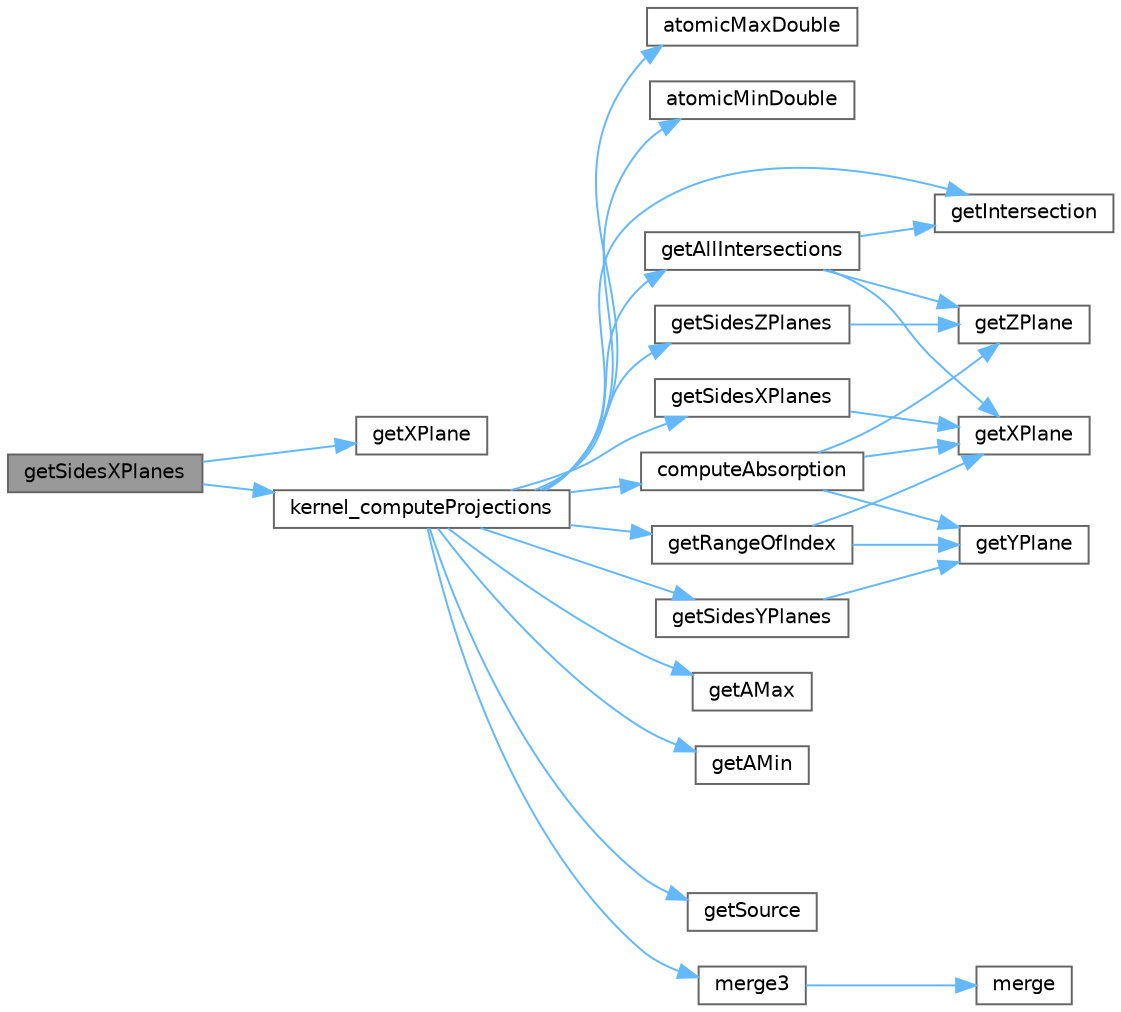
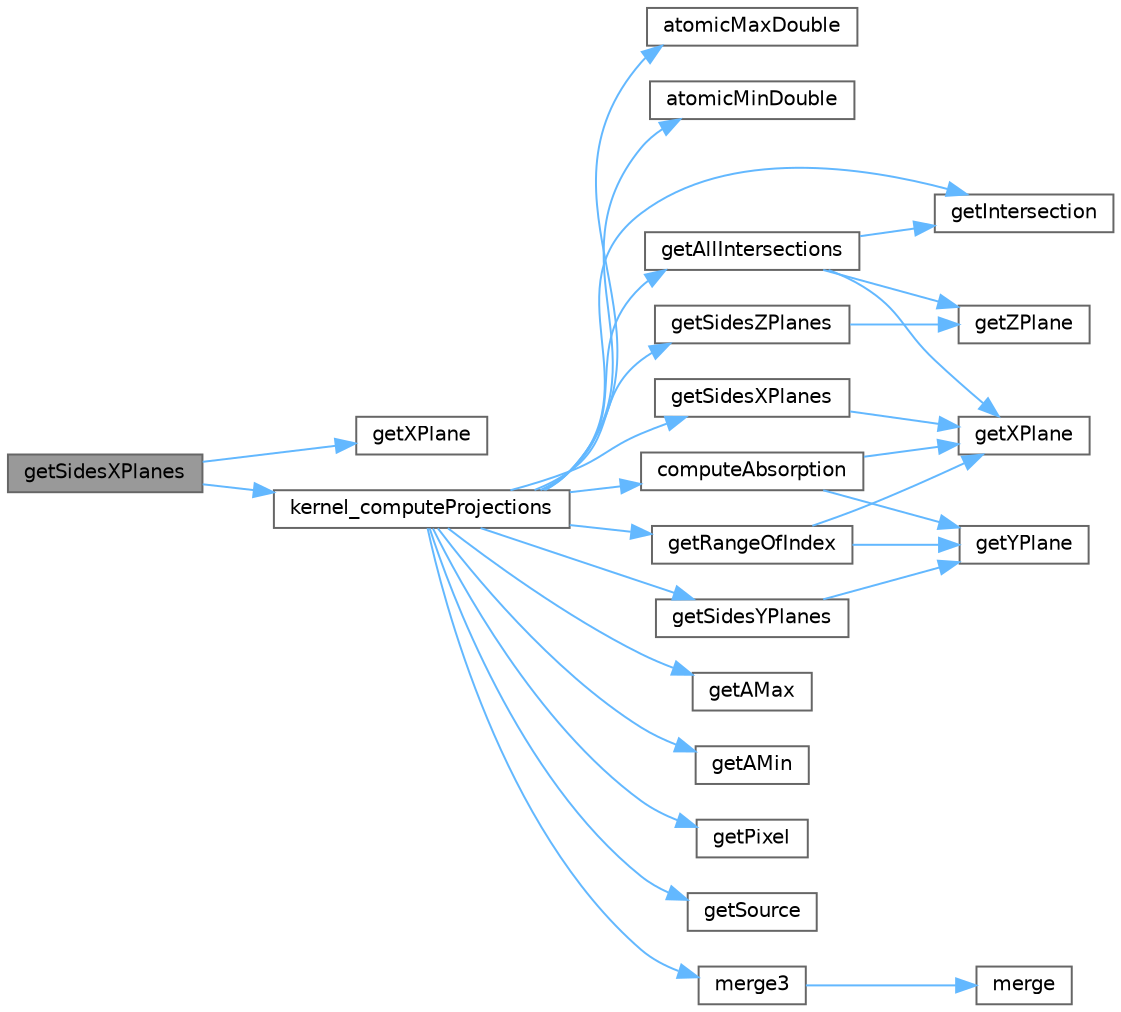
(912, 405) -> none
none -> (752, 839)
